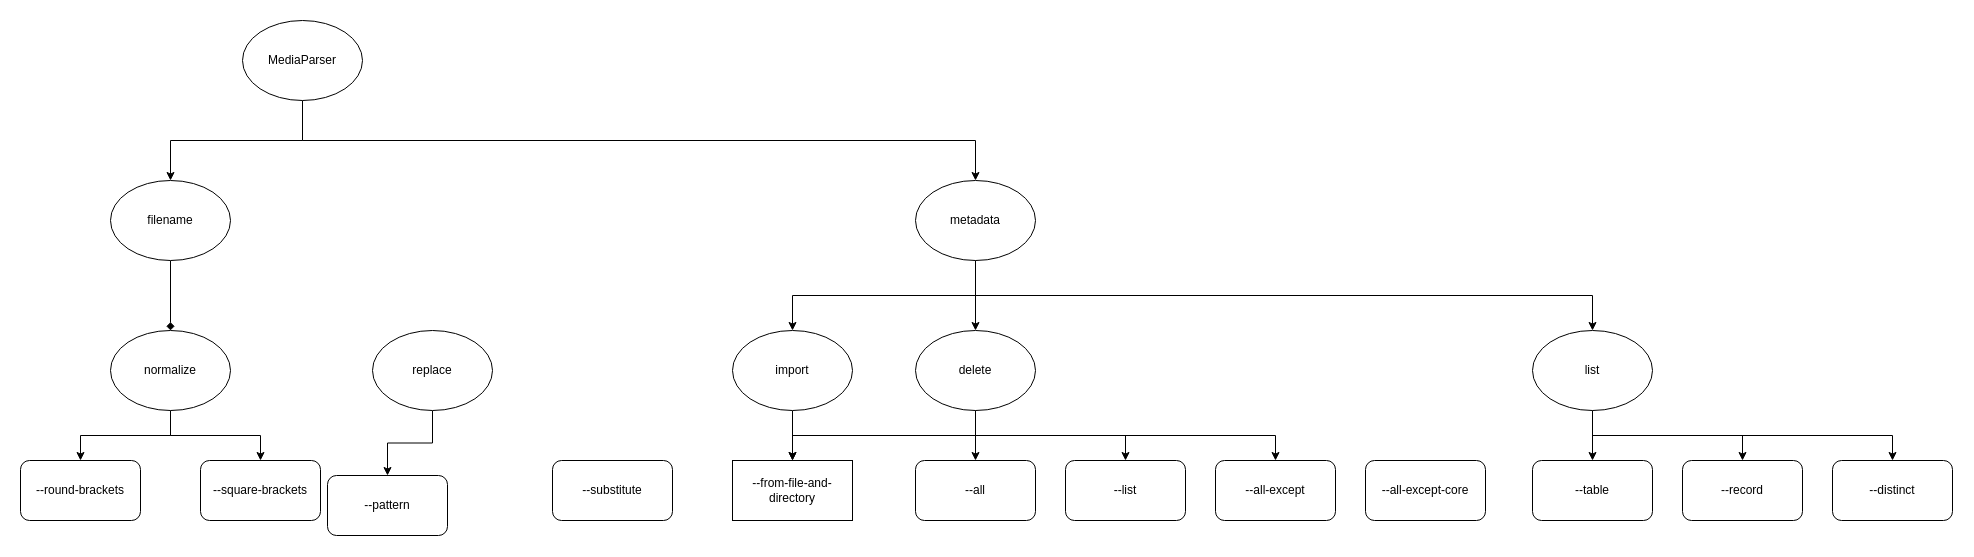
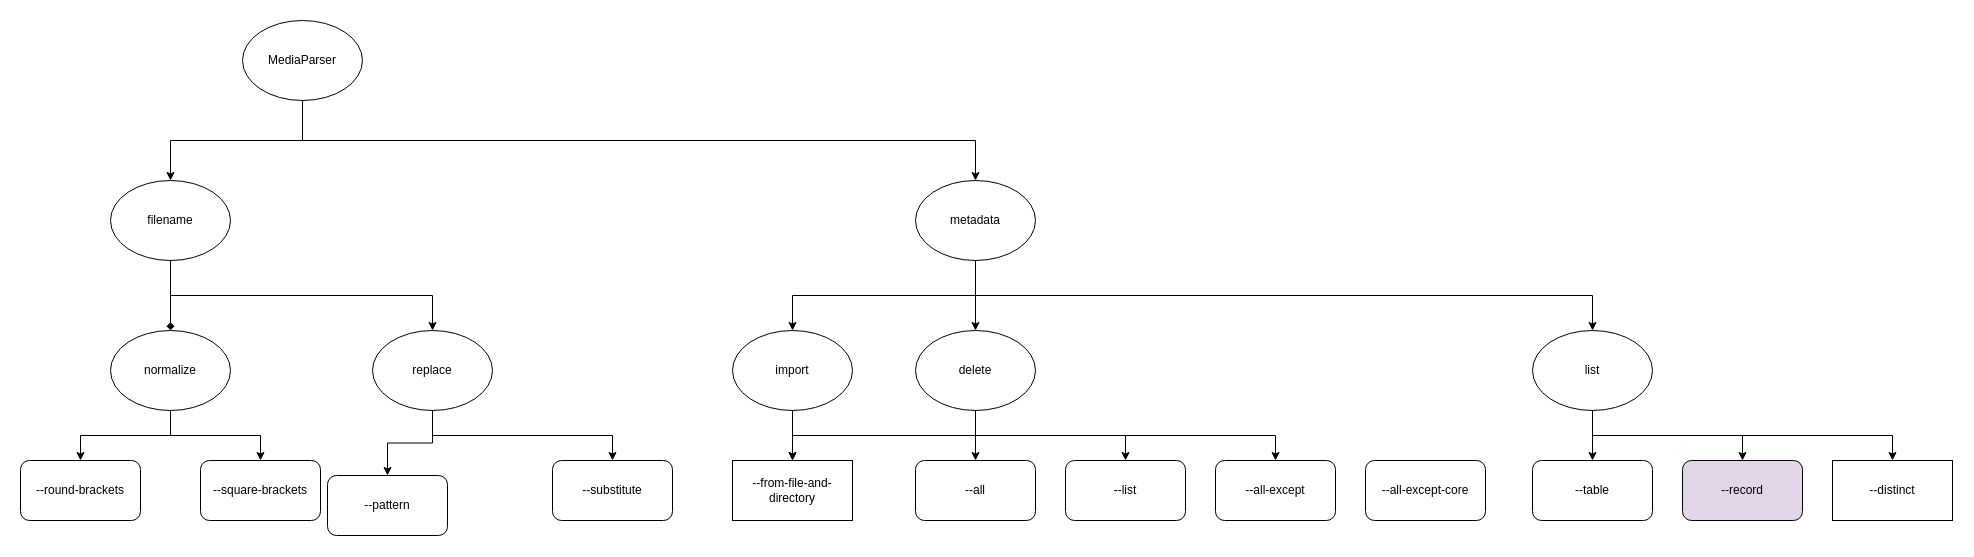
none -> (316, 296)
none -> (532, 436)
(1743, 491) -> (1743, 491)
(1893, 491) -> (1893, 491)
